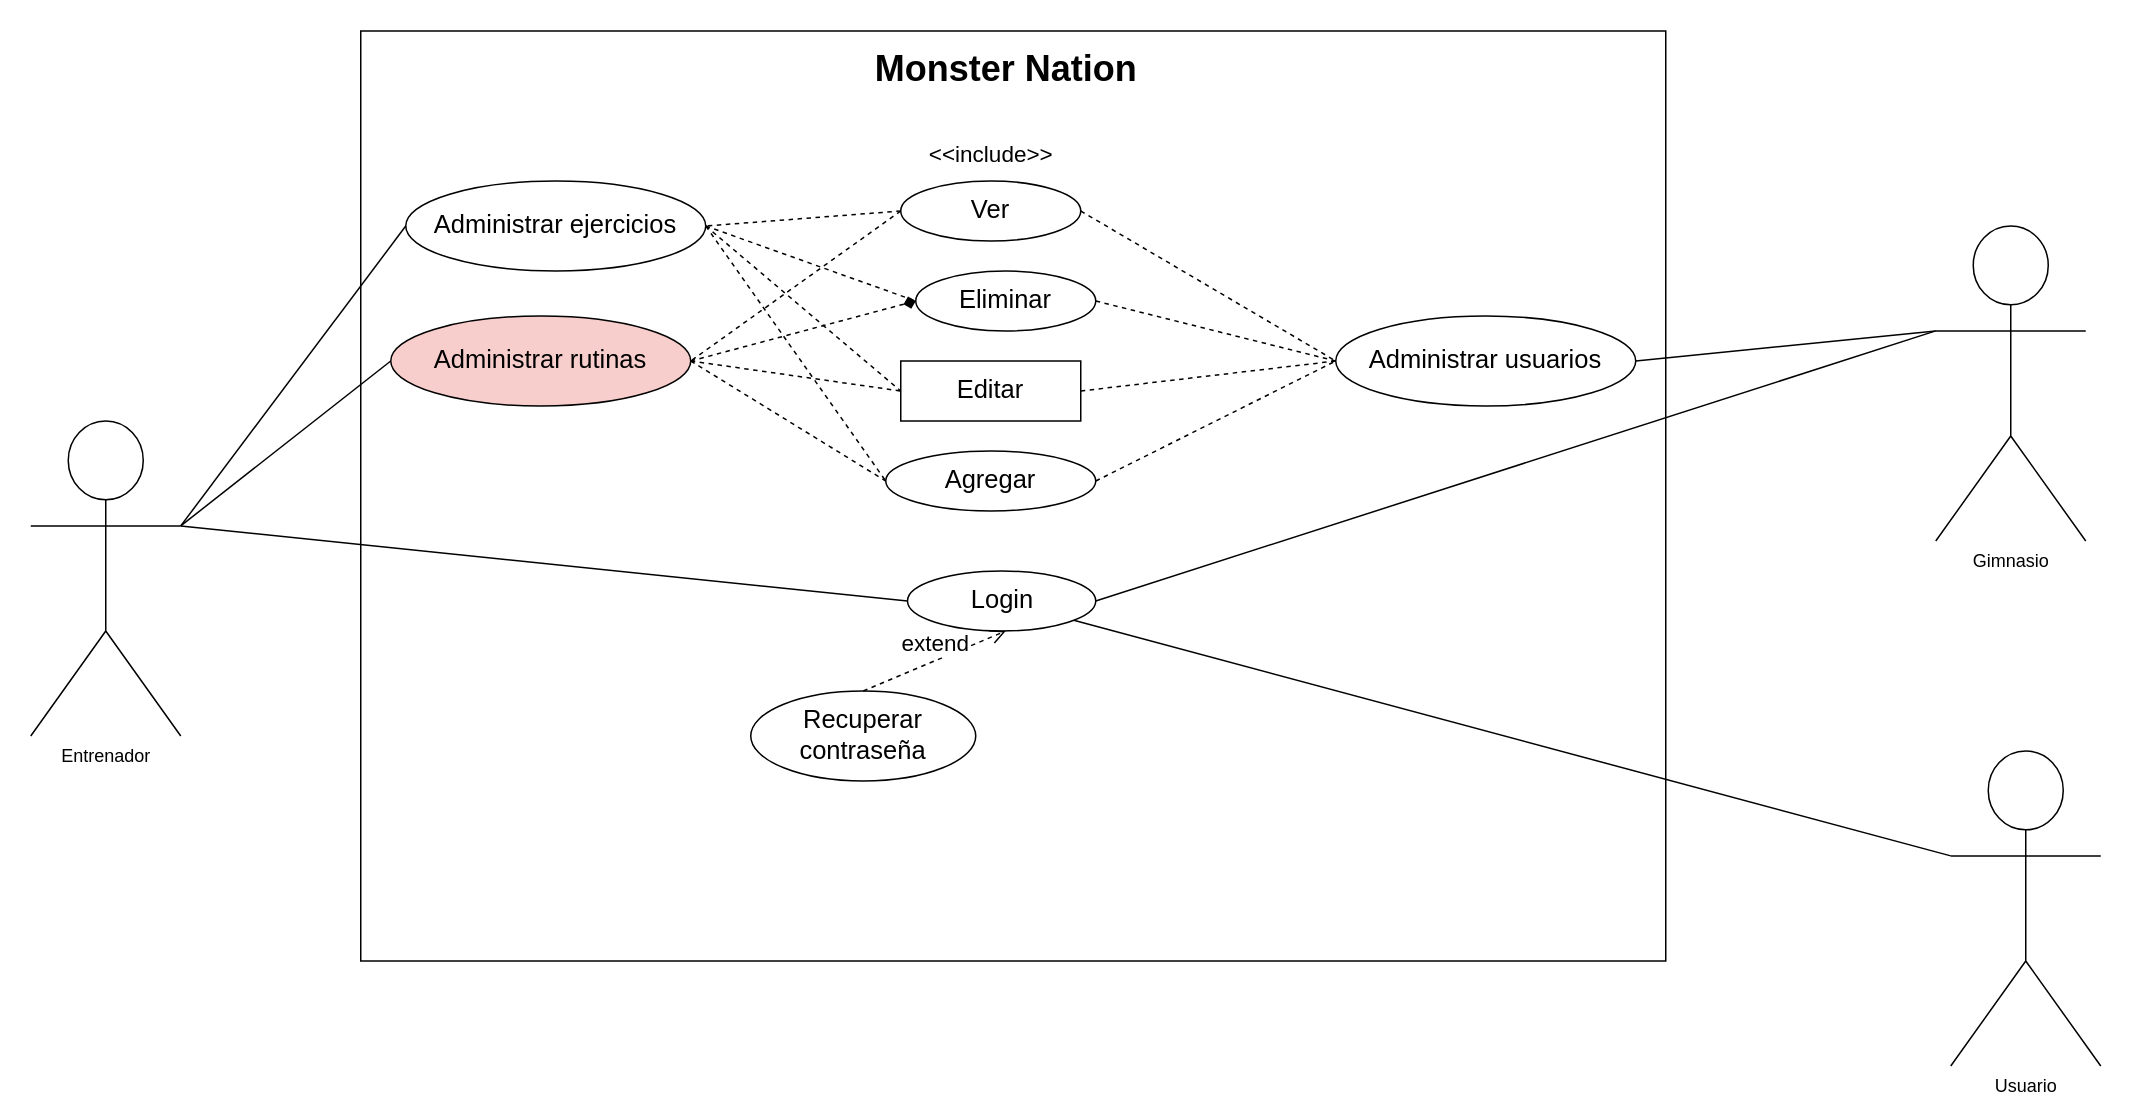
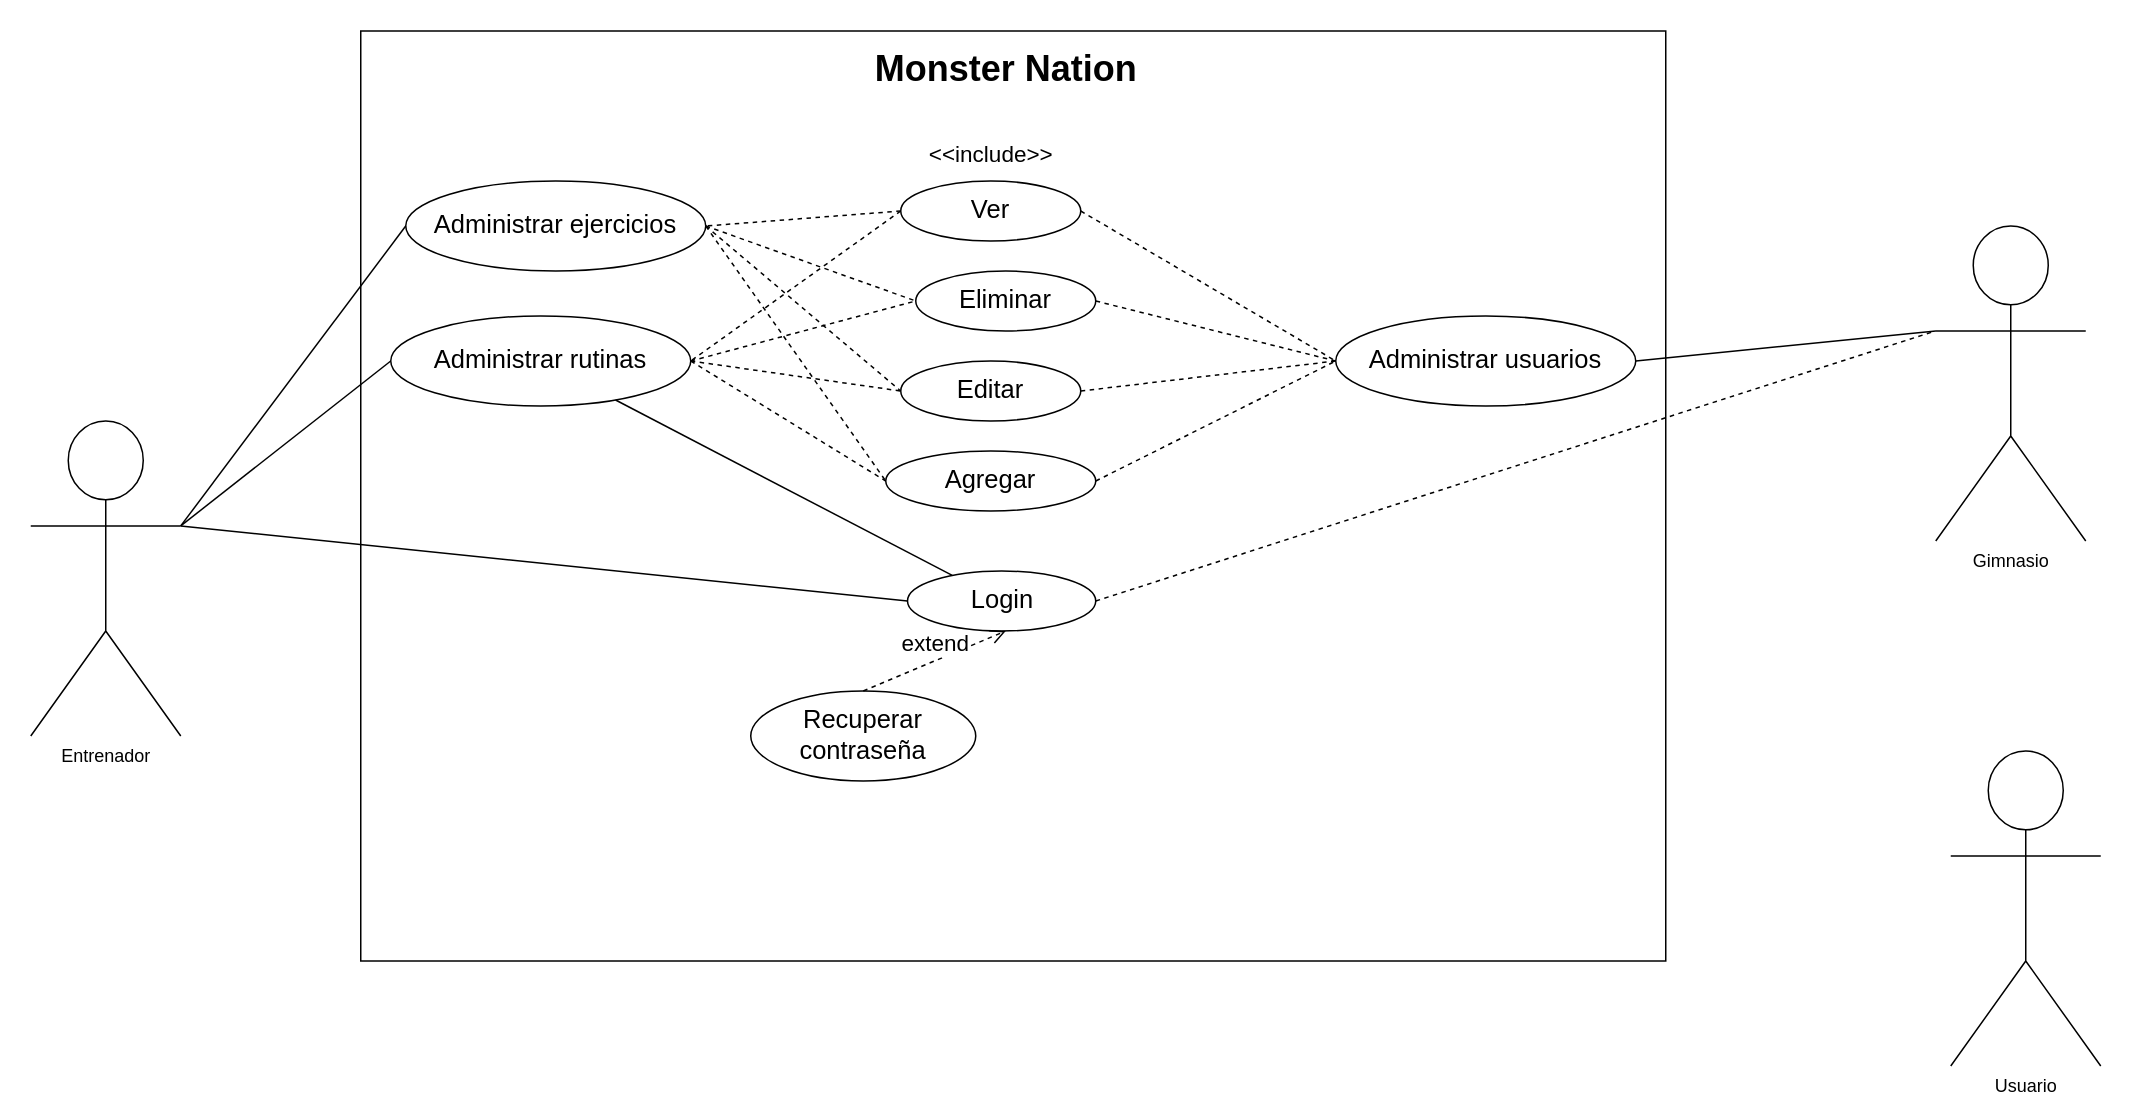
(903, 304) -> (909, 303)
(541, 361) -> (541, 361)
(991, 391) -> (991, 391)
(1513, 467) -> (1513, 467)
(1511, 738) -> (784, 488)
